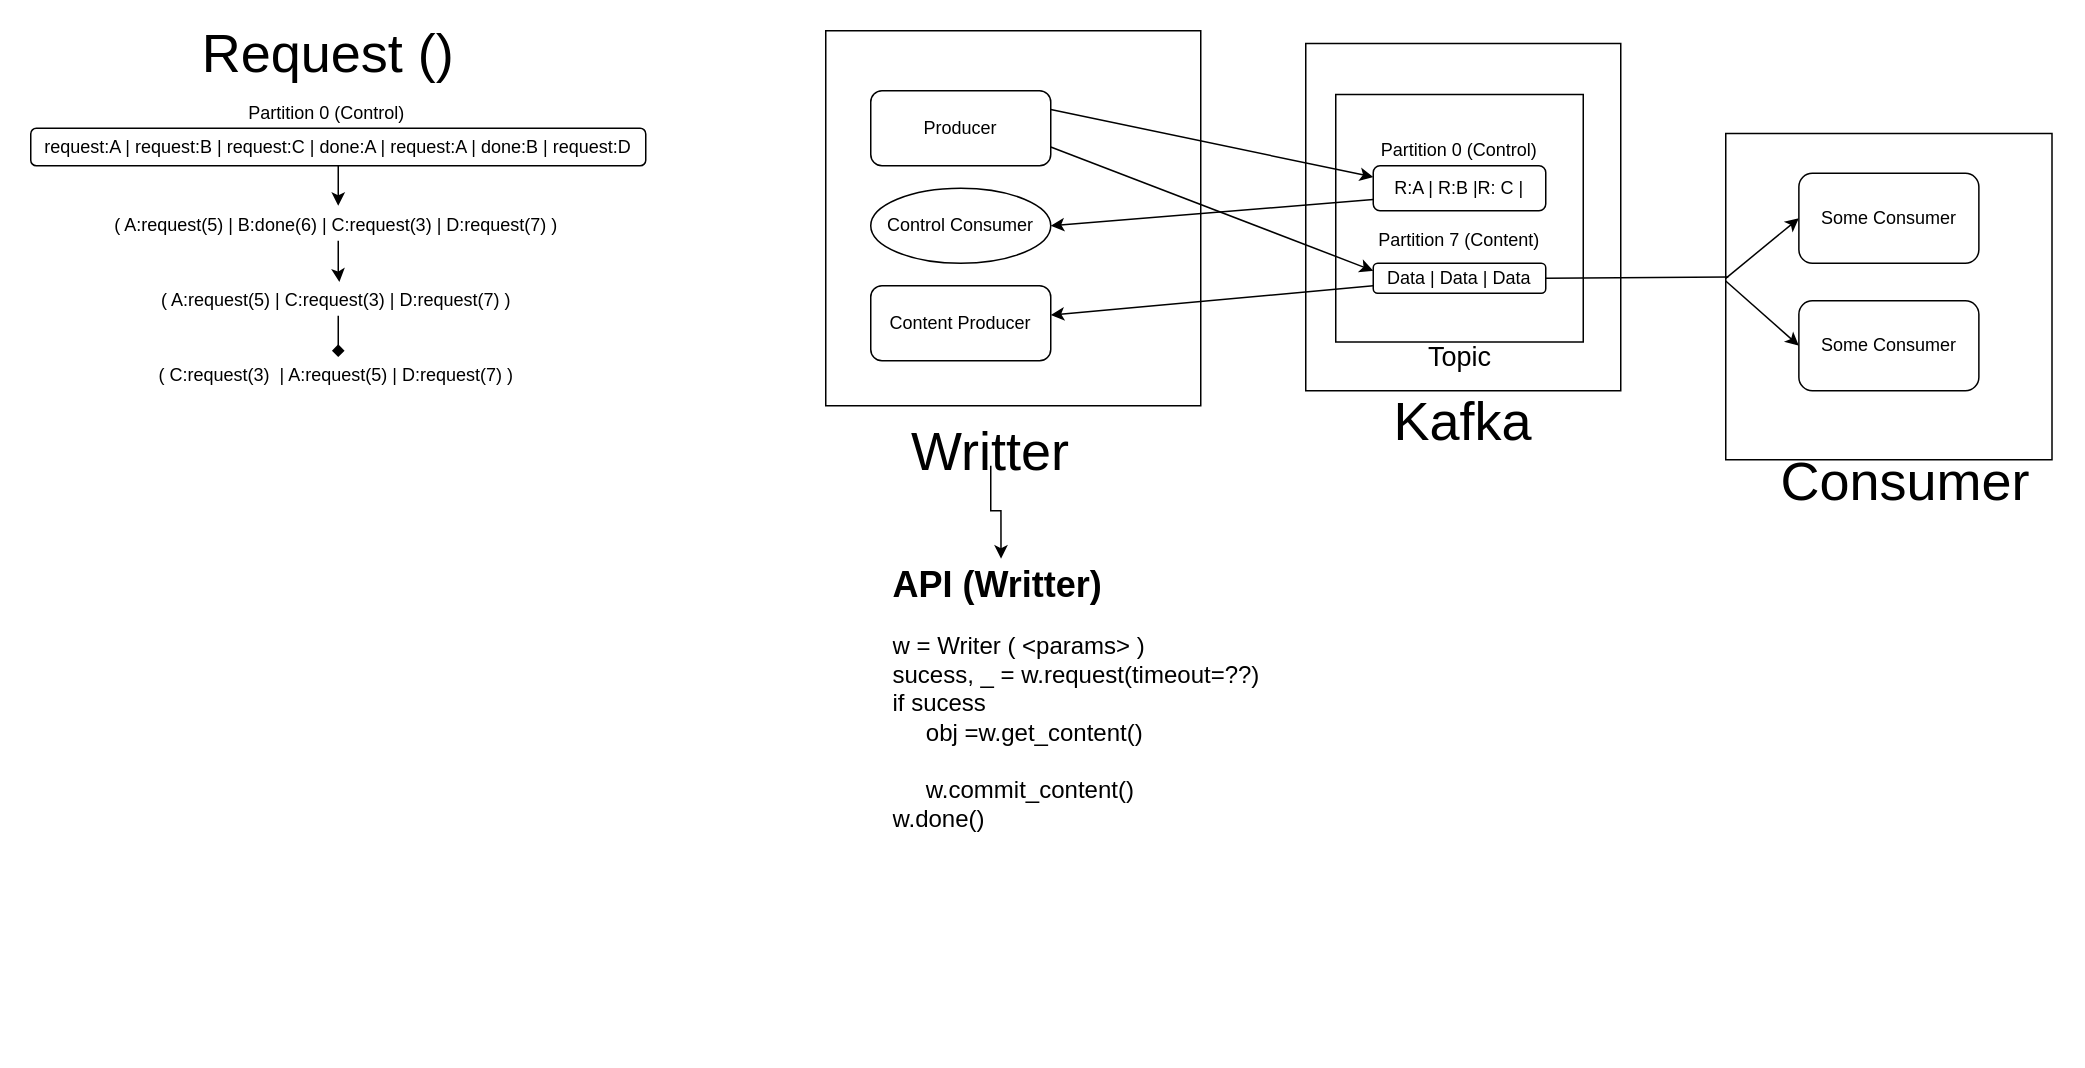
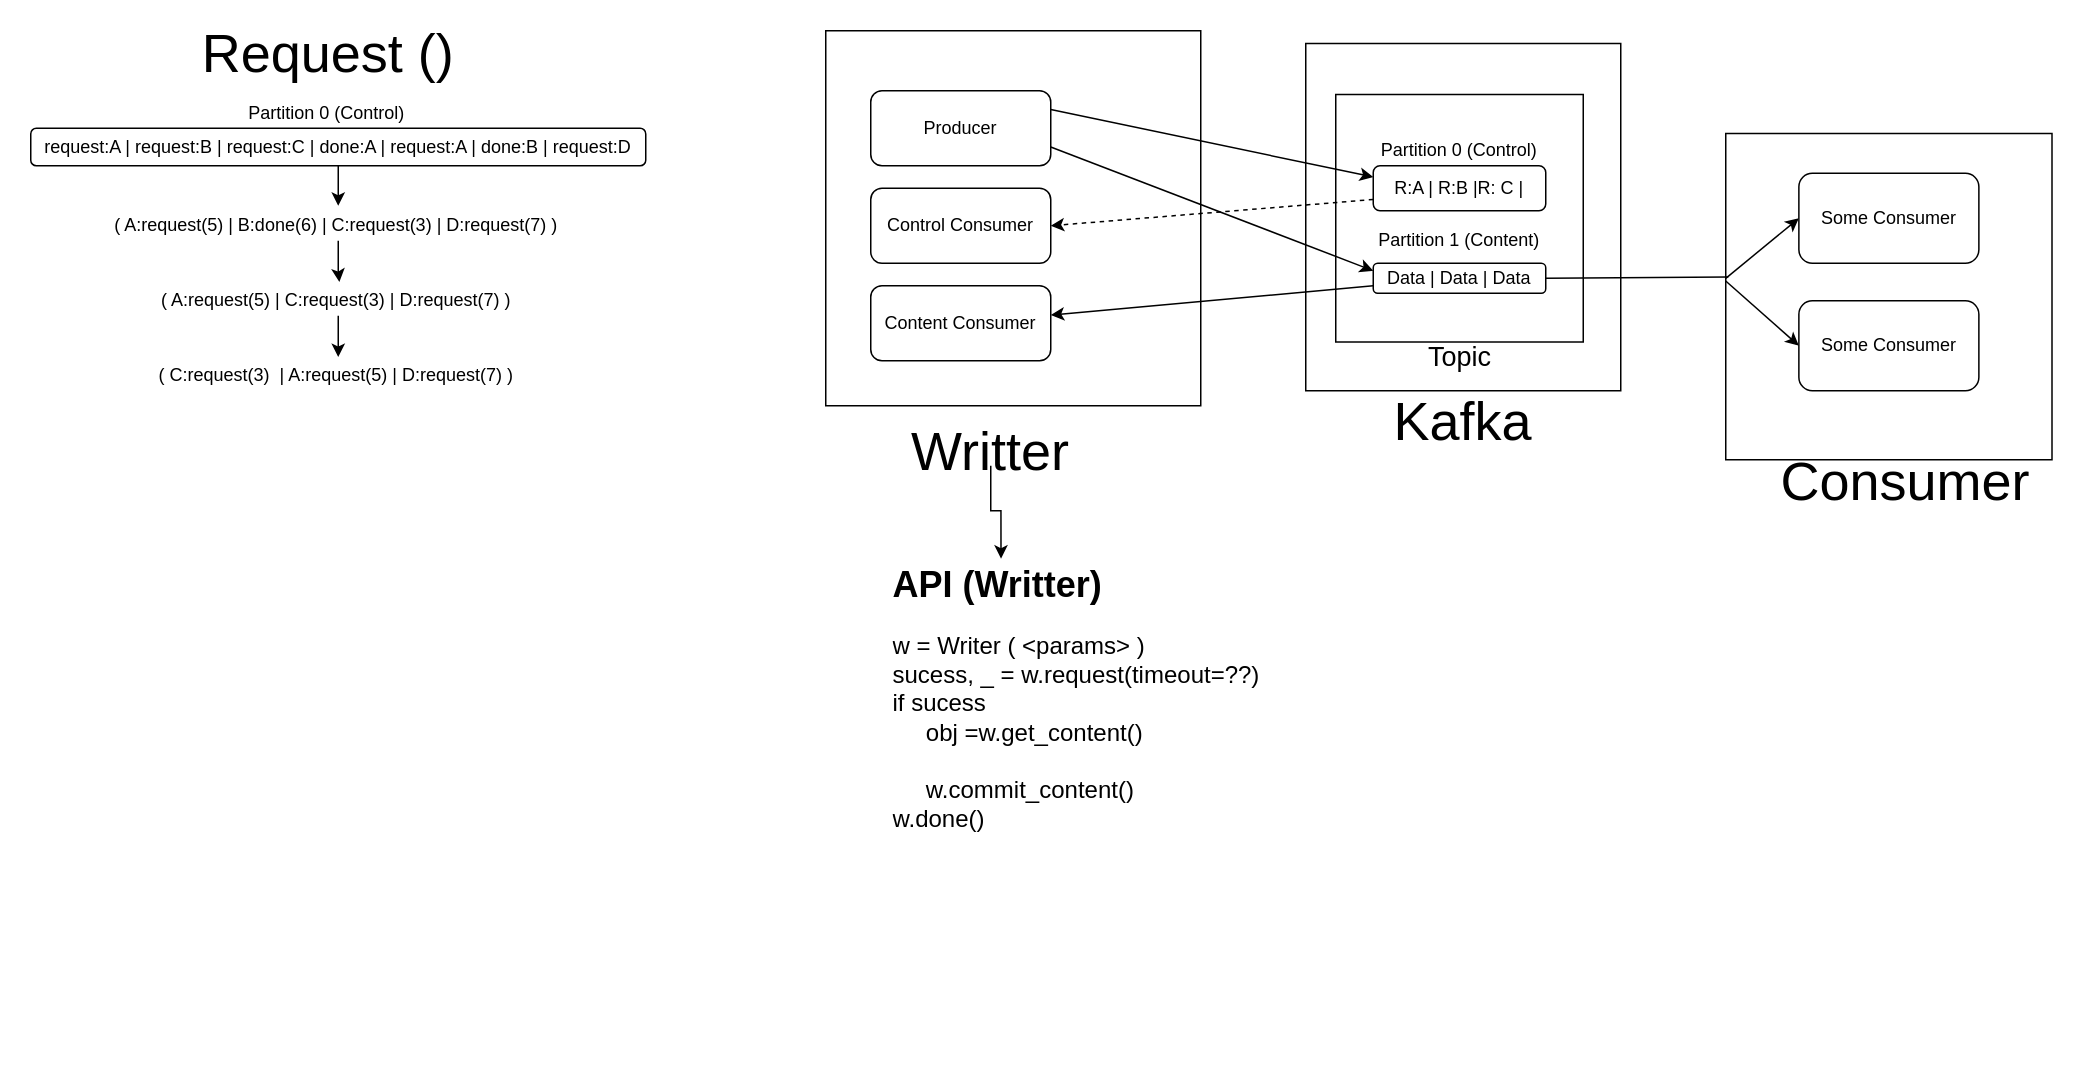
(1138, 219) -> (1138, 219)
(961, 226) -> (961, 226)
(1460, 241) -> (1460, 241)
(961, 323) -> (961, 323)
(338, 344) -> (338, 345)
